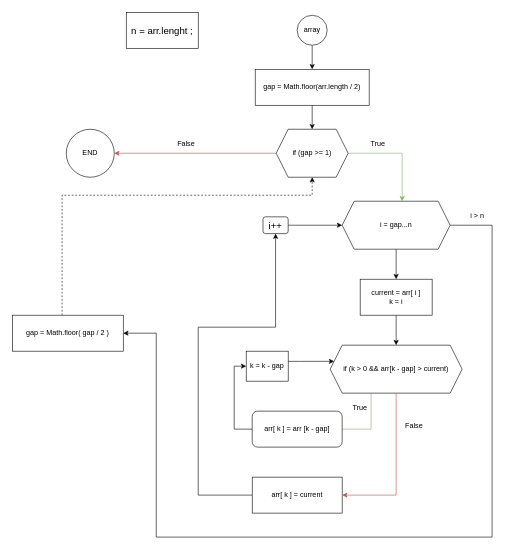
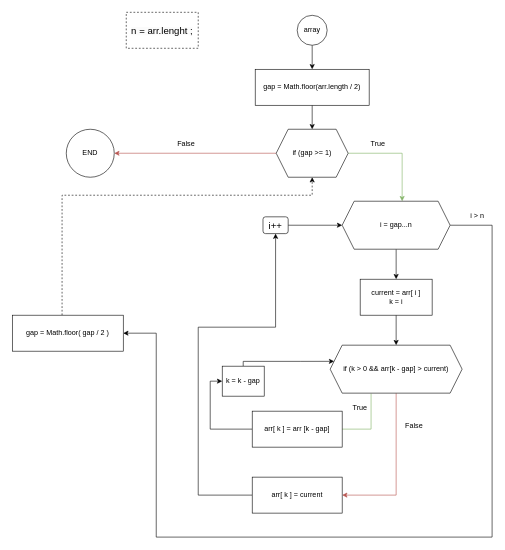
(162, 30) -> (162, 30)
(267, 366) -> (243, 381)
(297, 429) -> (297, 429)
